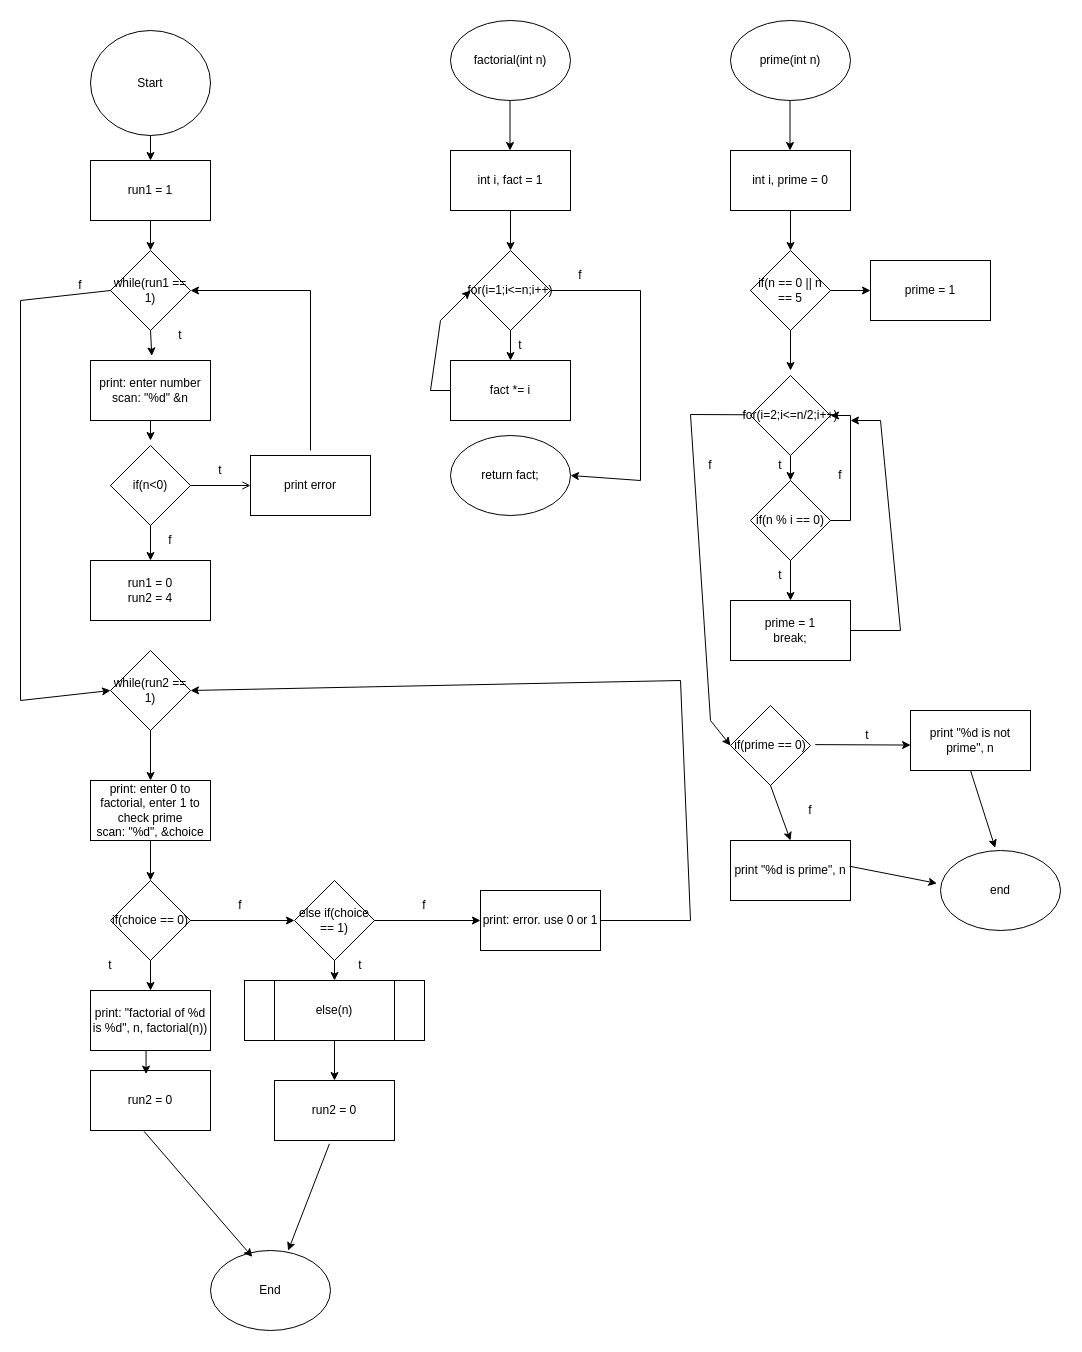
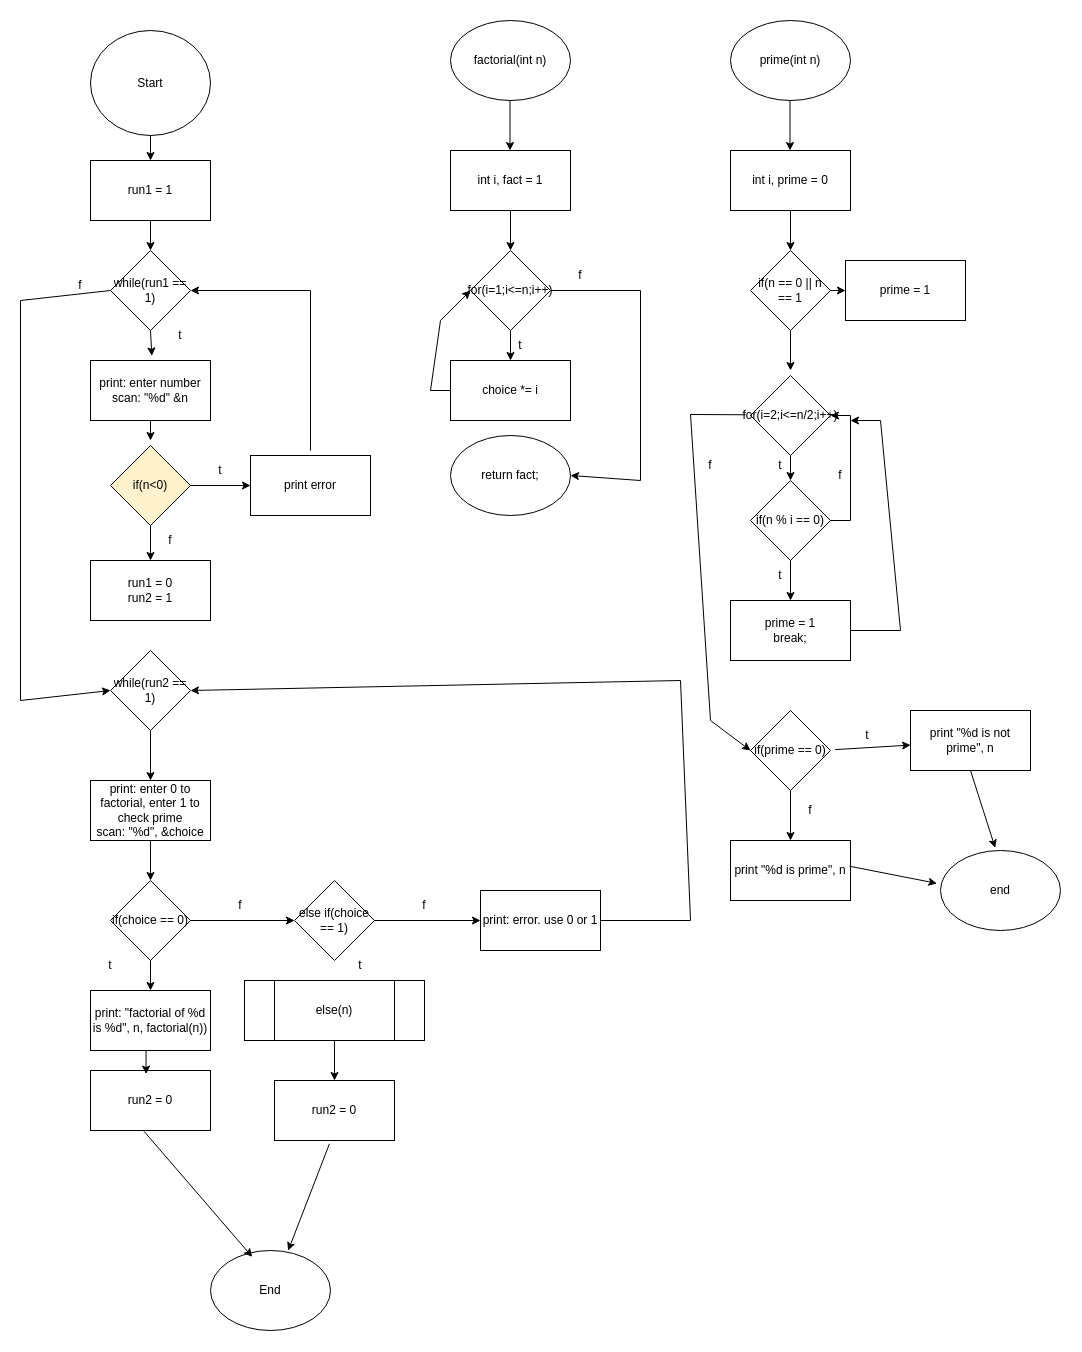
(791, 291) -> (791, 291)
(931, 291) -> (906, 291)
(511, 391) -> (511, 391)
(151, 486) -> (151, 486)
(243, 486) -> (242, 486)
(151, 591) -> (151, 591)
(771, 746) -> (791, 751)
(335, 967) -> none
